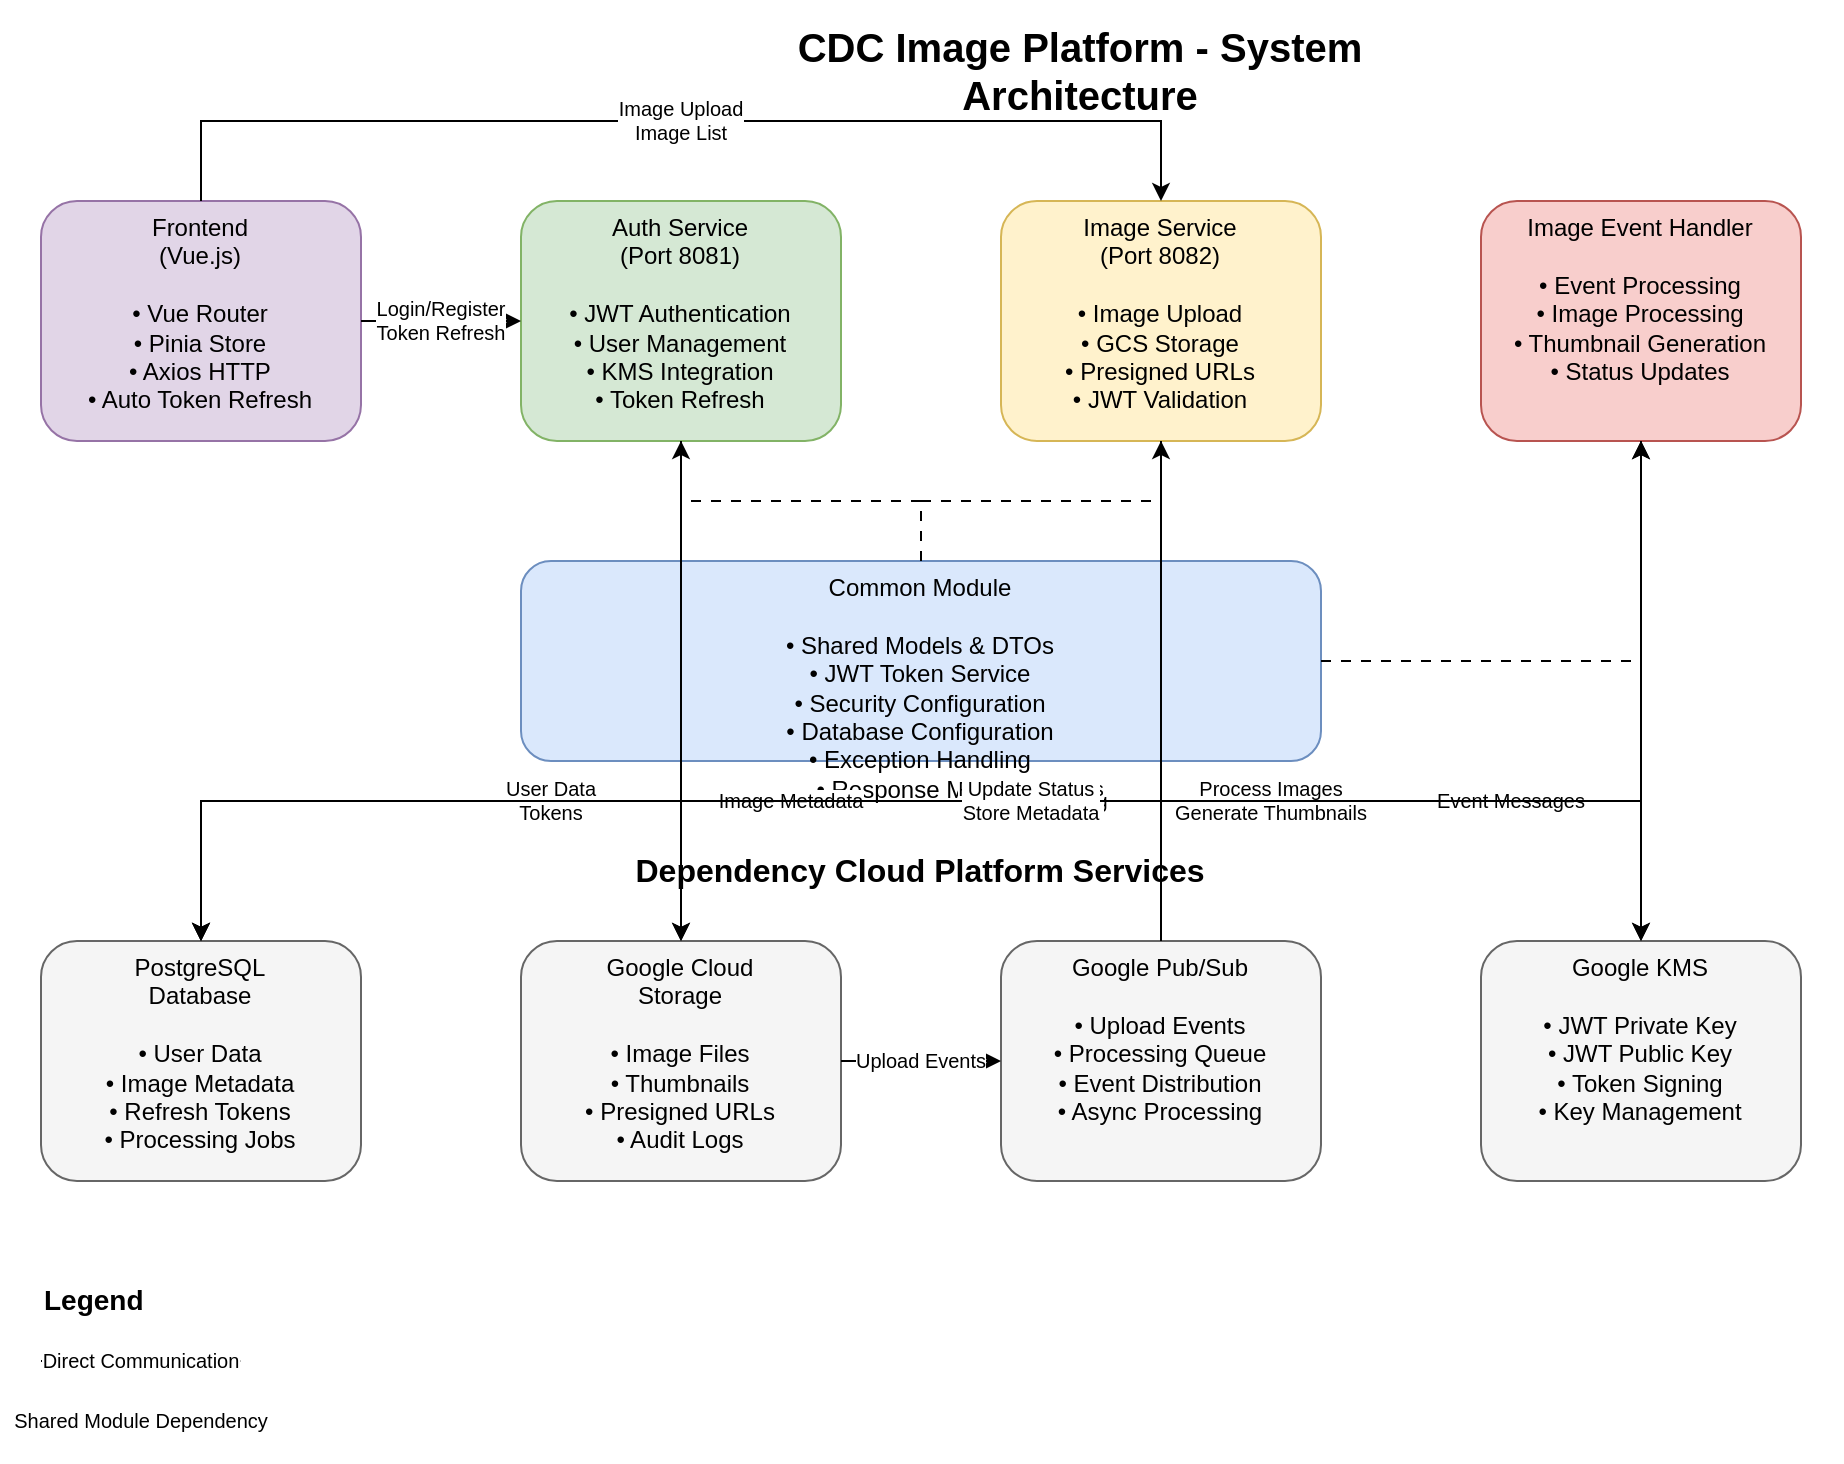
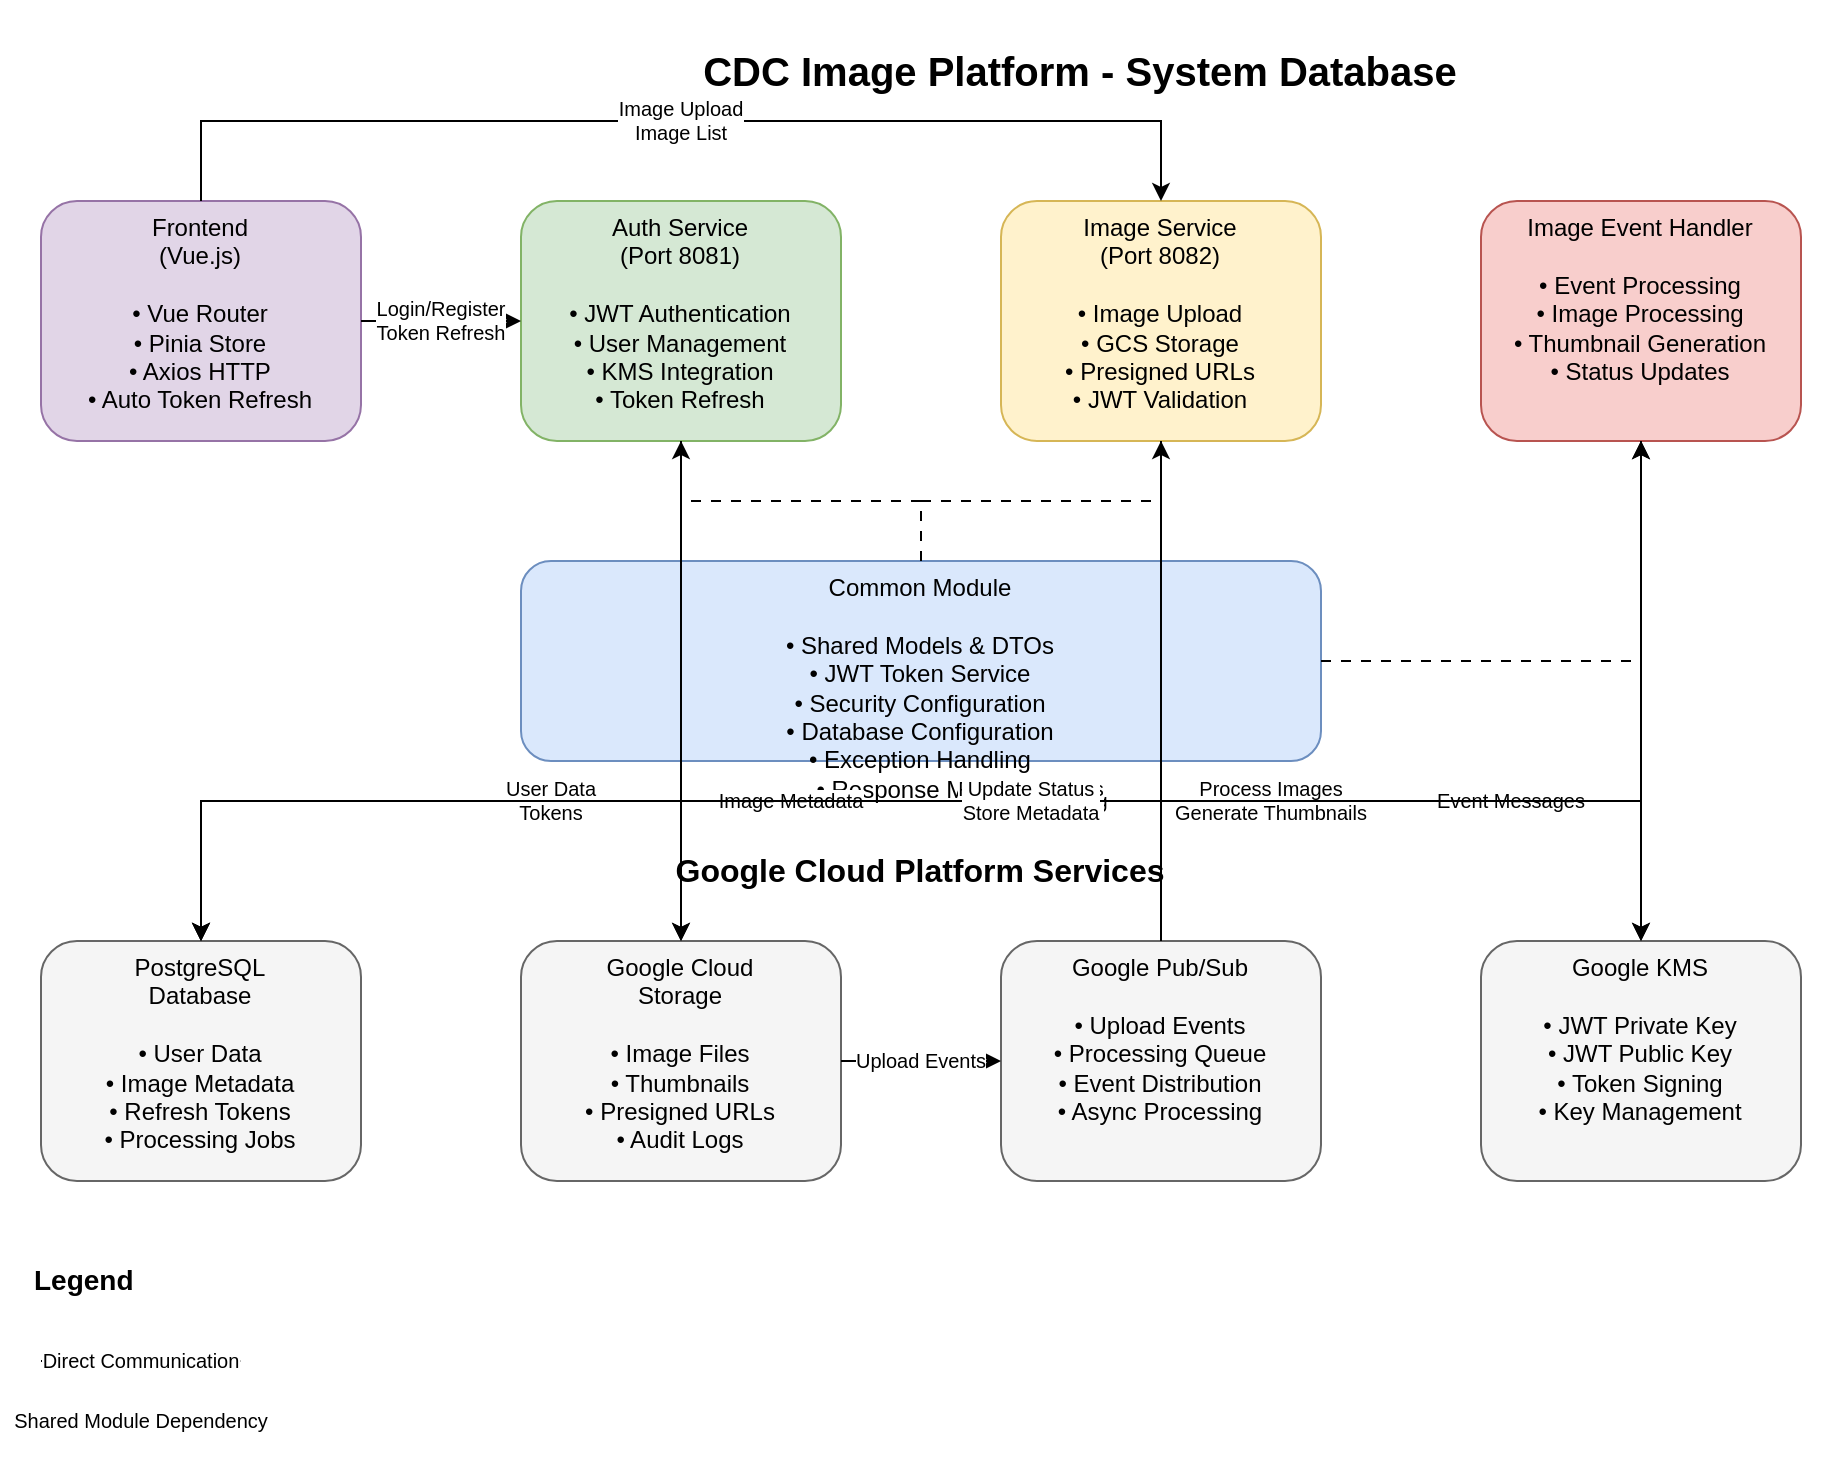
(1081, 71) -> (1081, 71)
(921, 871) -> (921, 871)
(101, 1301) -> (91, 1281)
